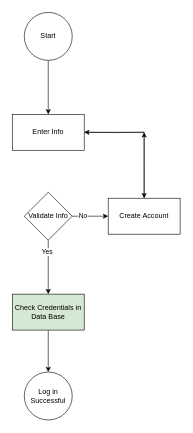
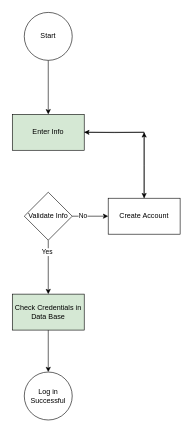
(48, 132) -> (48, 132)
